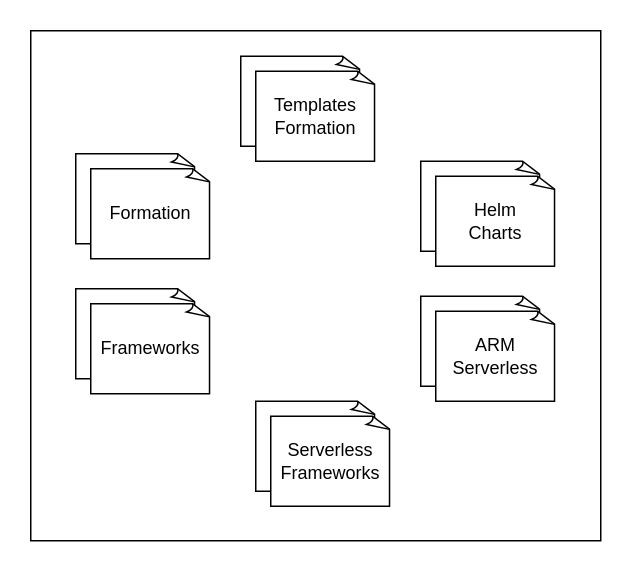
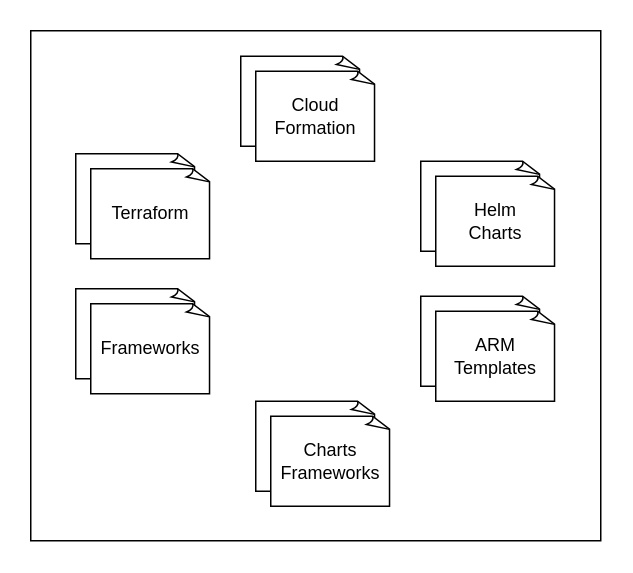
(316, 116) -> (316, 116)
(151, 214) -> (151, 214)
(496, 356) -> (496, 356)
(331, 461) -> (331, 461)
